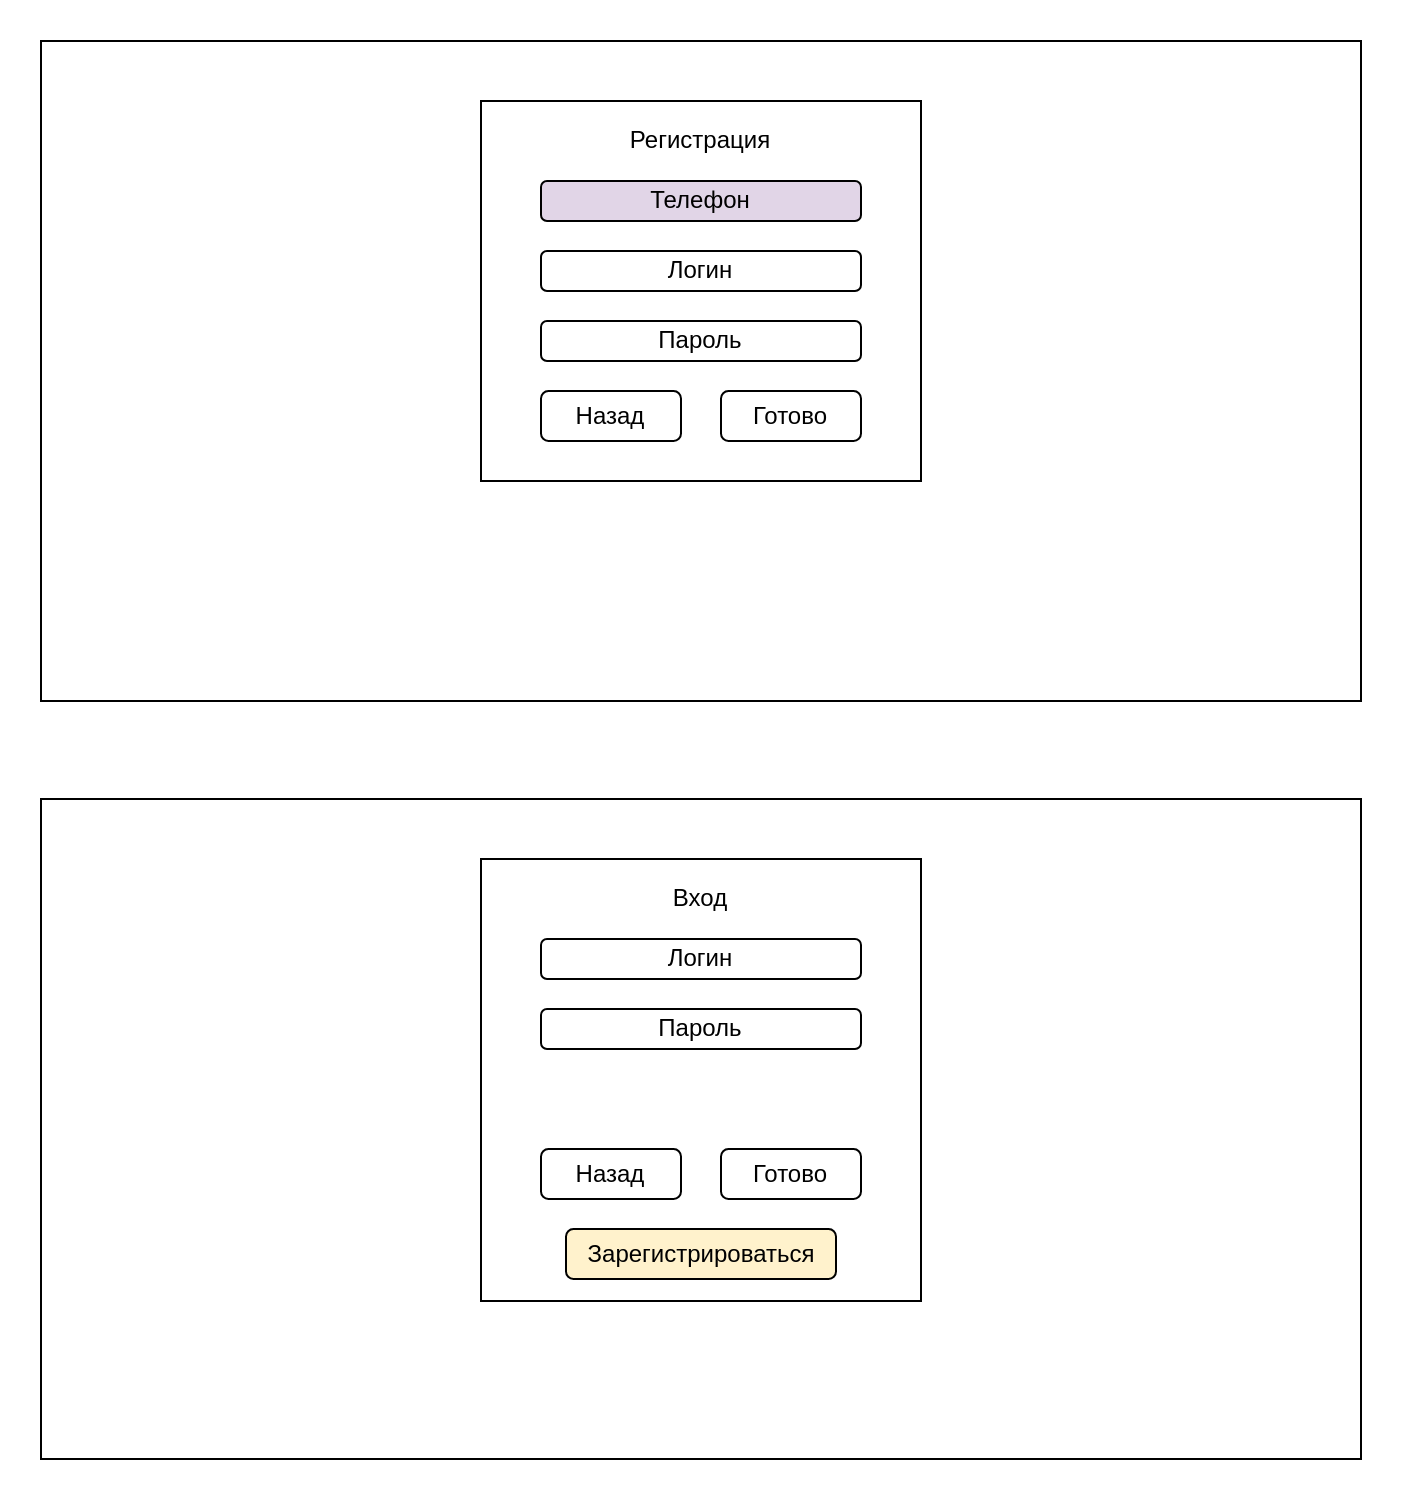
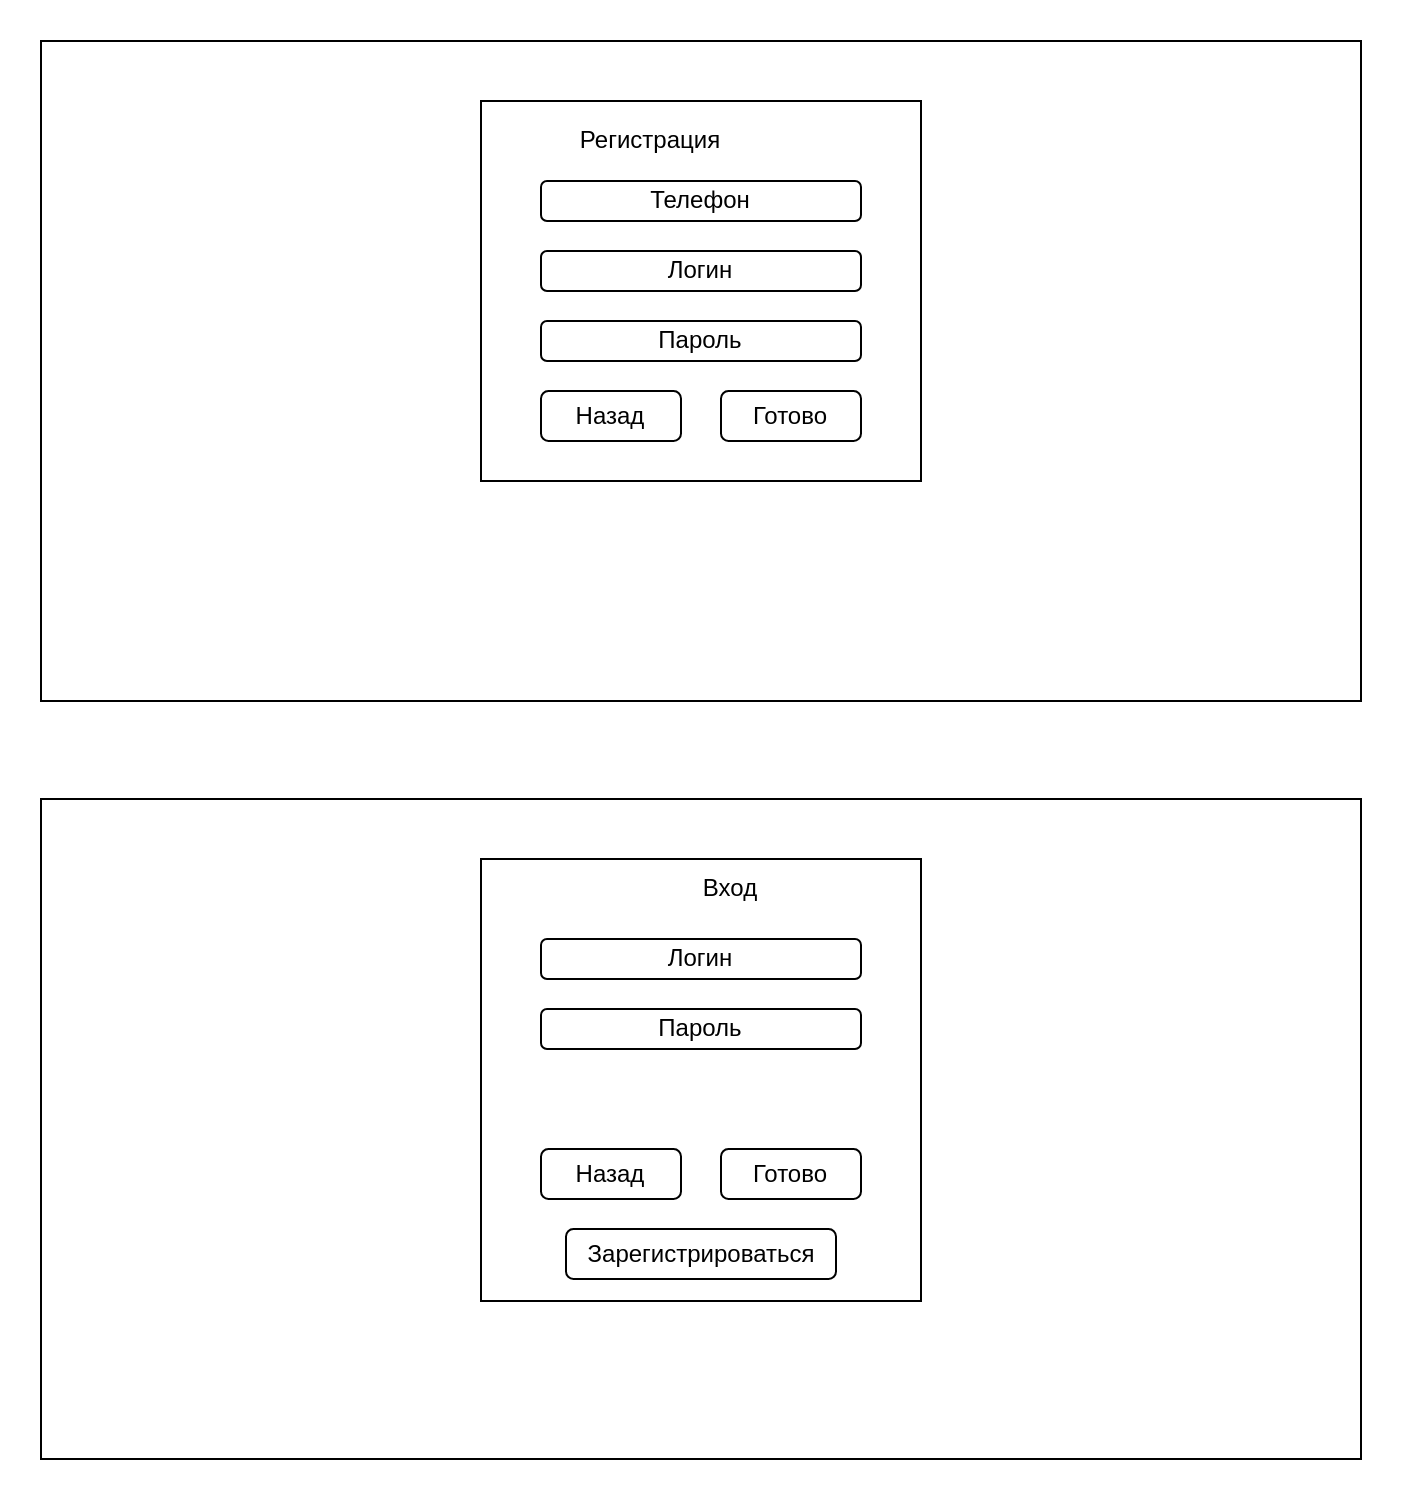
(701, 141) -> (651, 141)
(701, 201) -> (701, 201)
(701, 899) -> (731, 889)
(701, 1254) -> (701, 1254)
